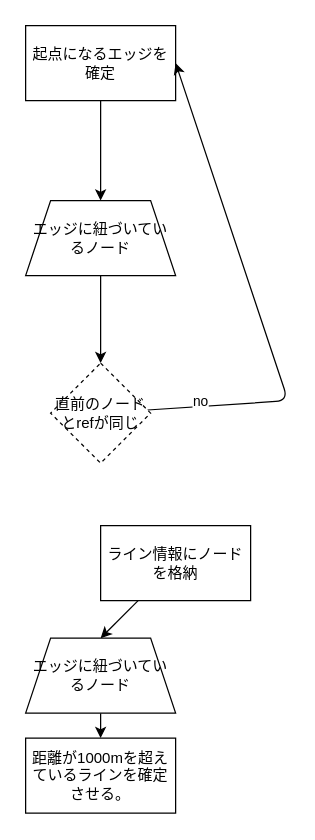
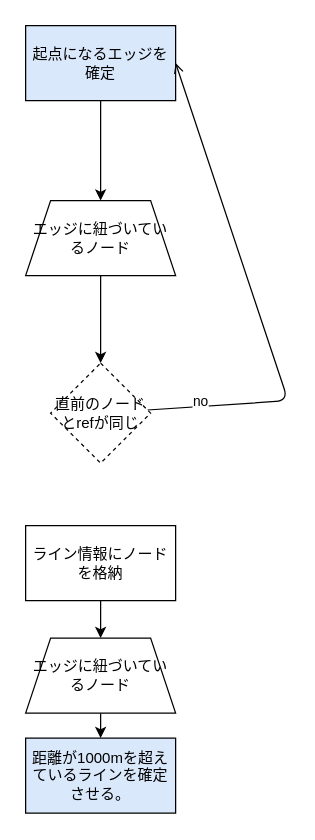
(101, 63) -> (101, 63)
(178, 72) -> (178, 70)
(176, 563) -> (101, 563)
(101, 776) -> (101, 776)
